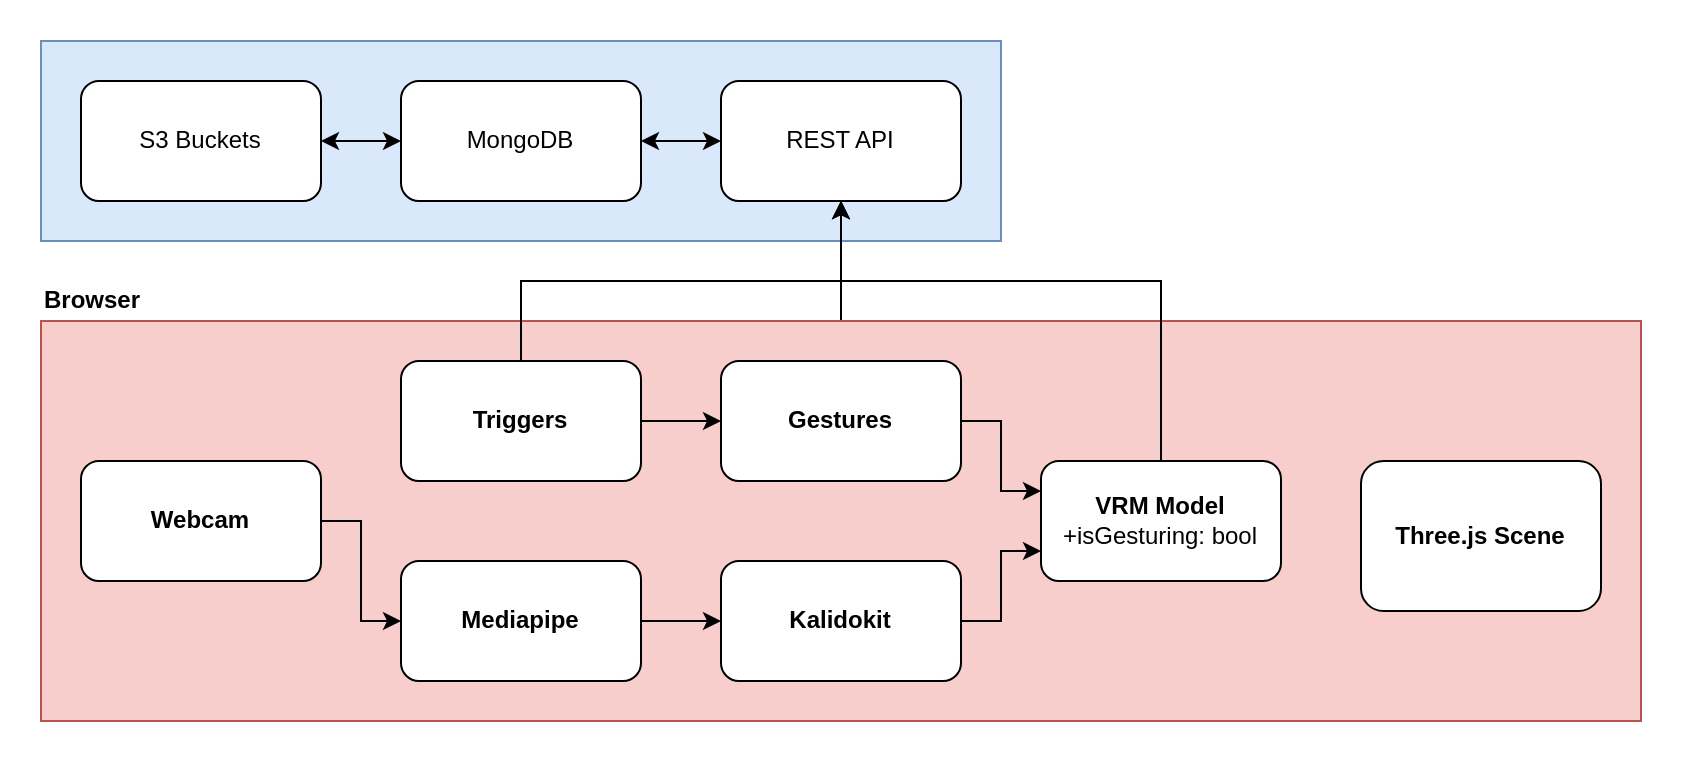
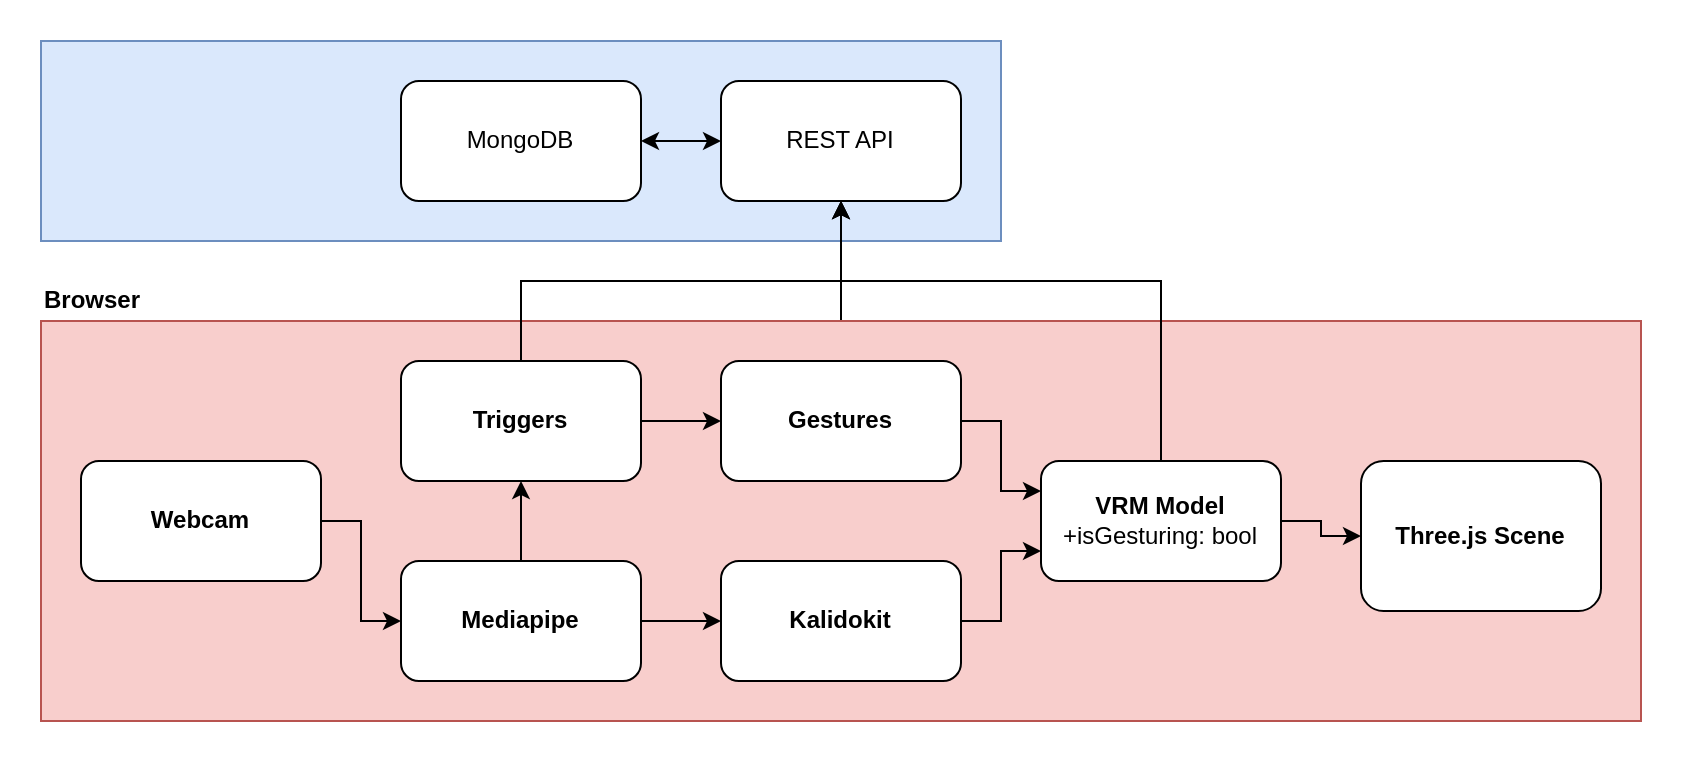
(201, 141) -> none
(361, 141) -> none
none -> (1321, 522)
none -> (521, 528)
